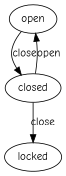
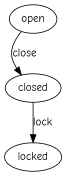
(37, 58) -> none
(43, 123) -> (43, 123)
